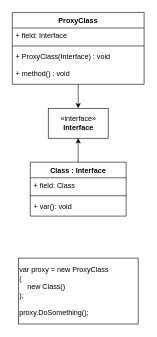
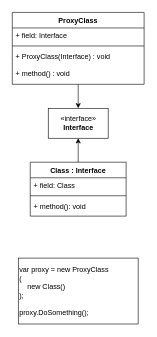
(56, 206) -> (62, 206)
